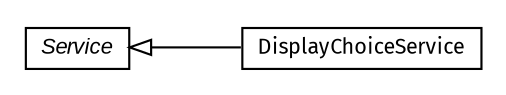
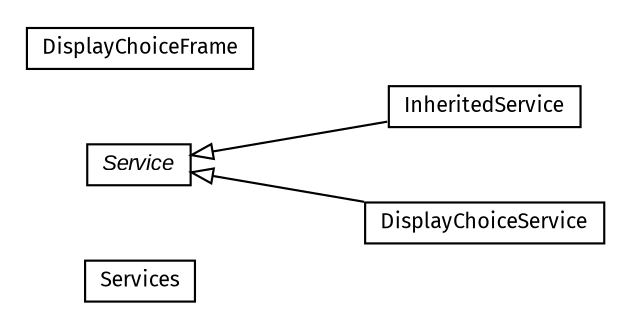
none -> (139, 47)
none -> (484, 106)
none -> (139, 280)
